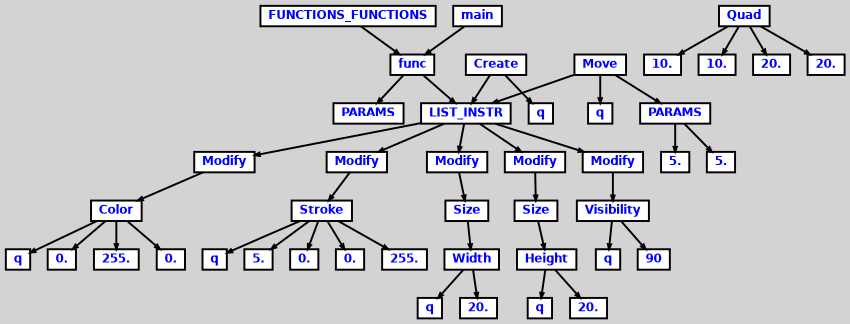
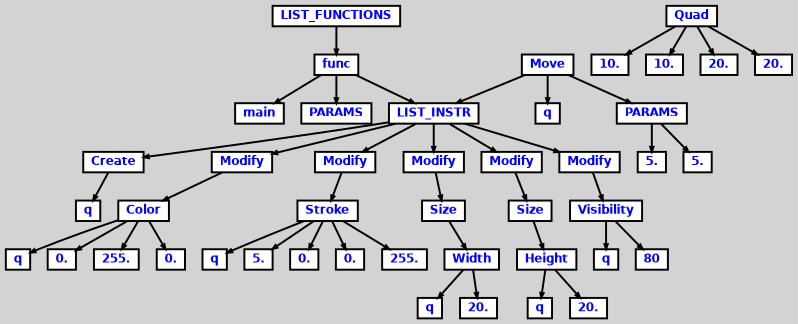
(348, 16) -> (336, 16)
(447, 39) -> (300, 88)
(482, 87) -> (269, 140)
(654, 259) -> (652, 259)
